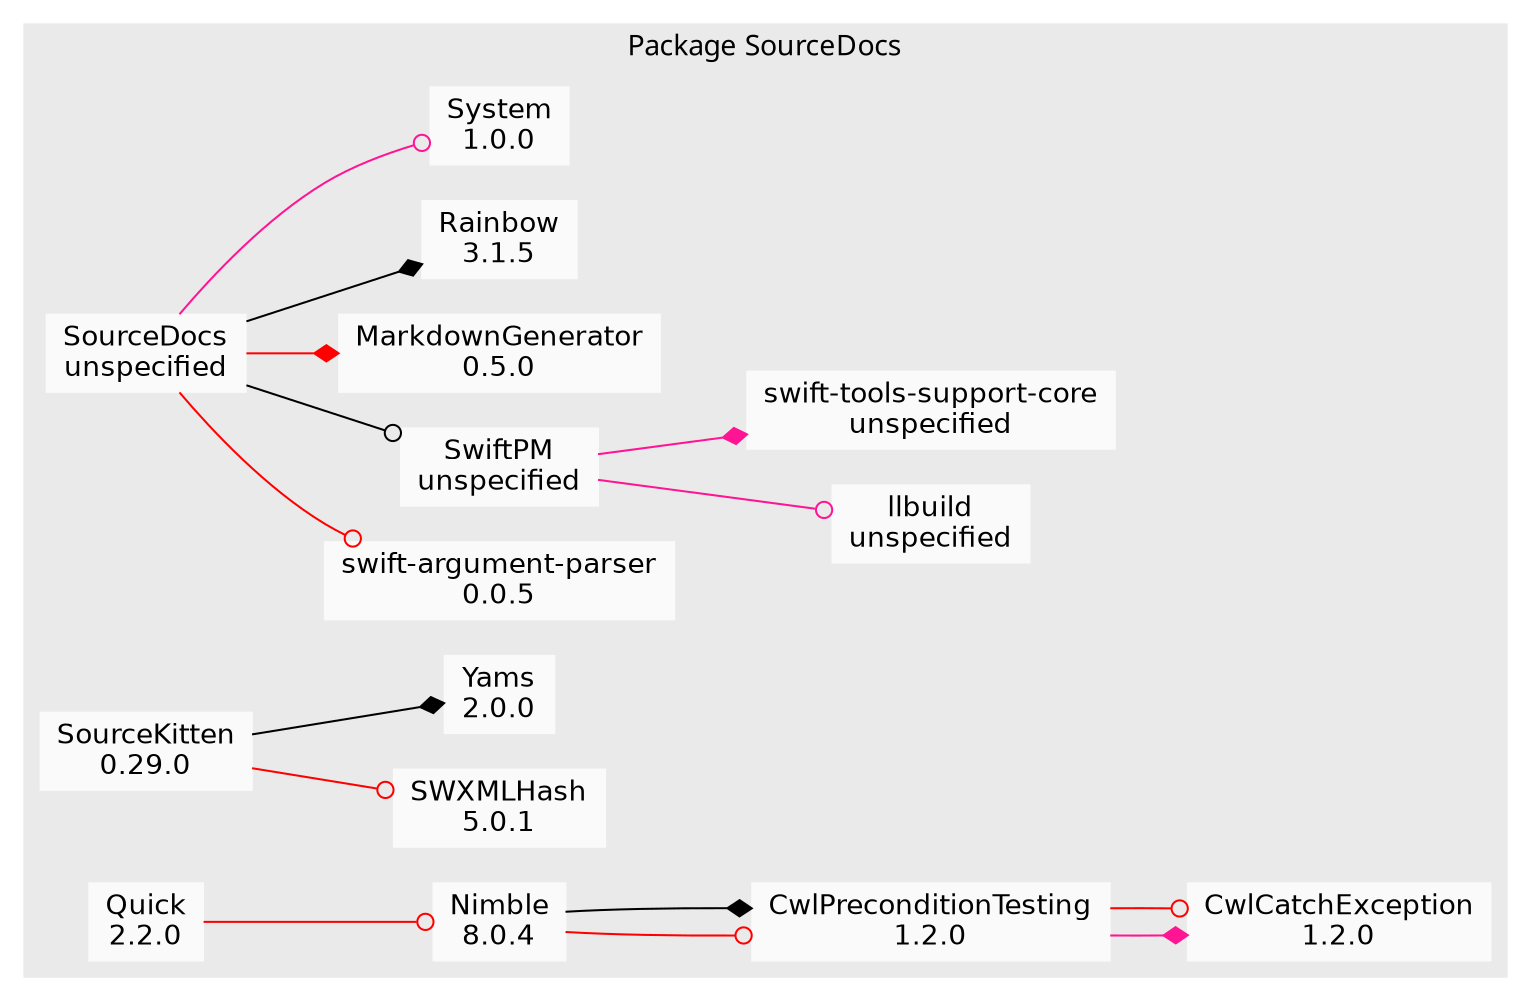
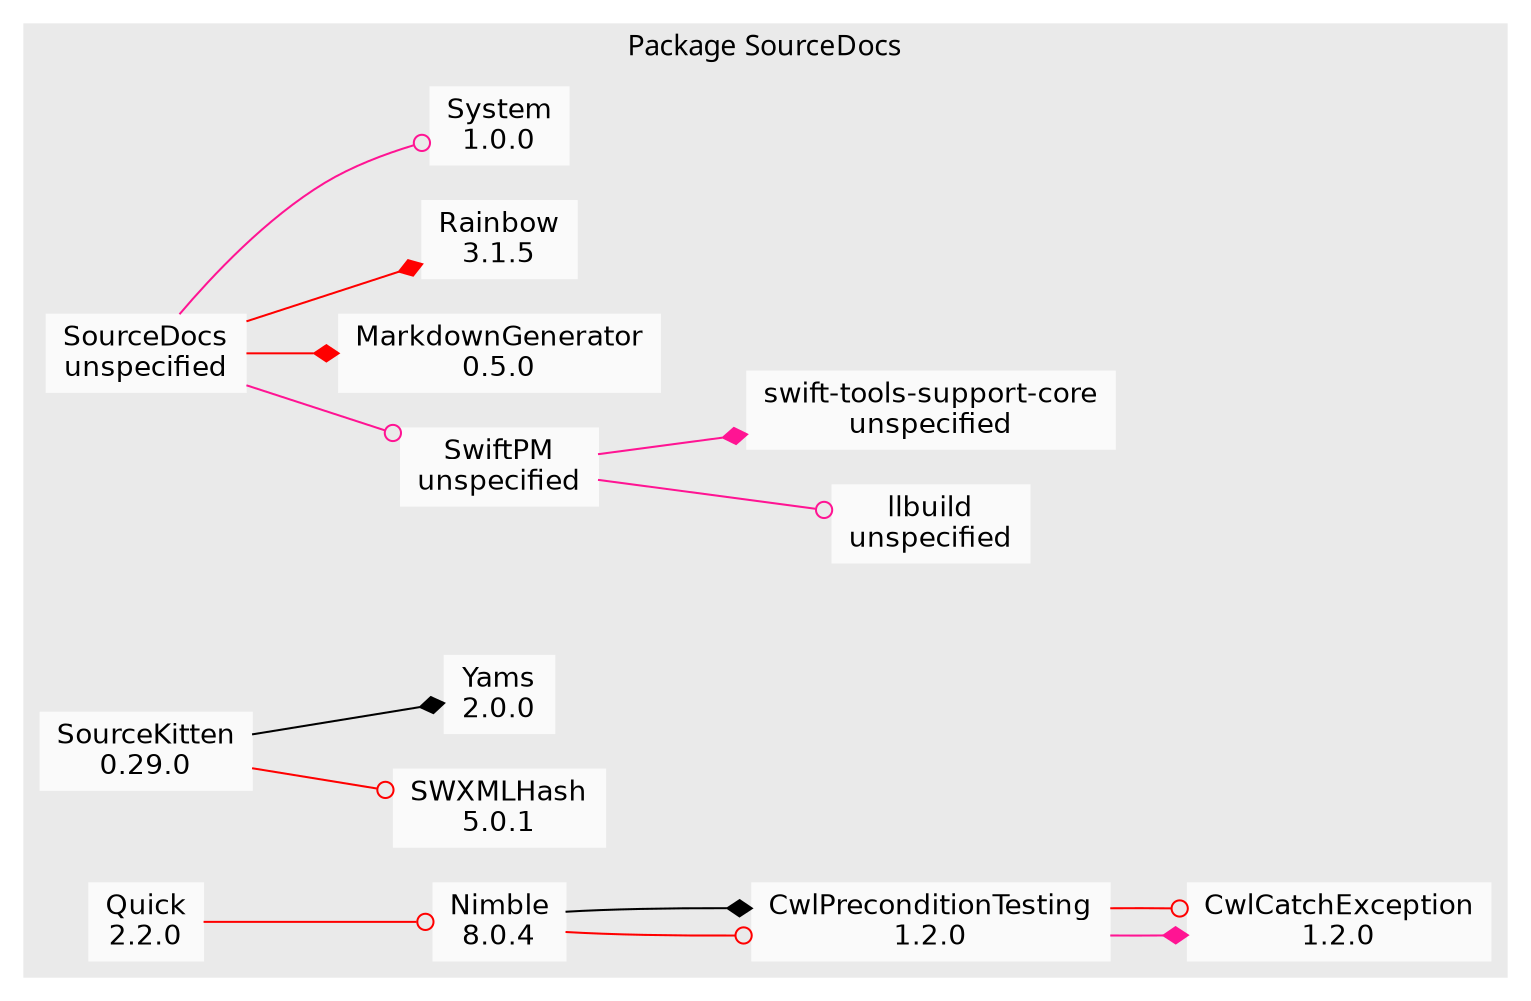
(323, 297) -> (323, 297)
(316, 408) -> (316, 408)
(500, 581) -> none
